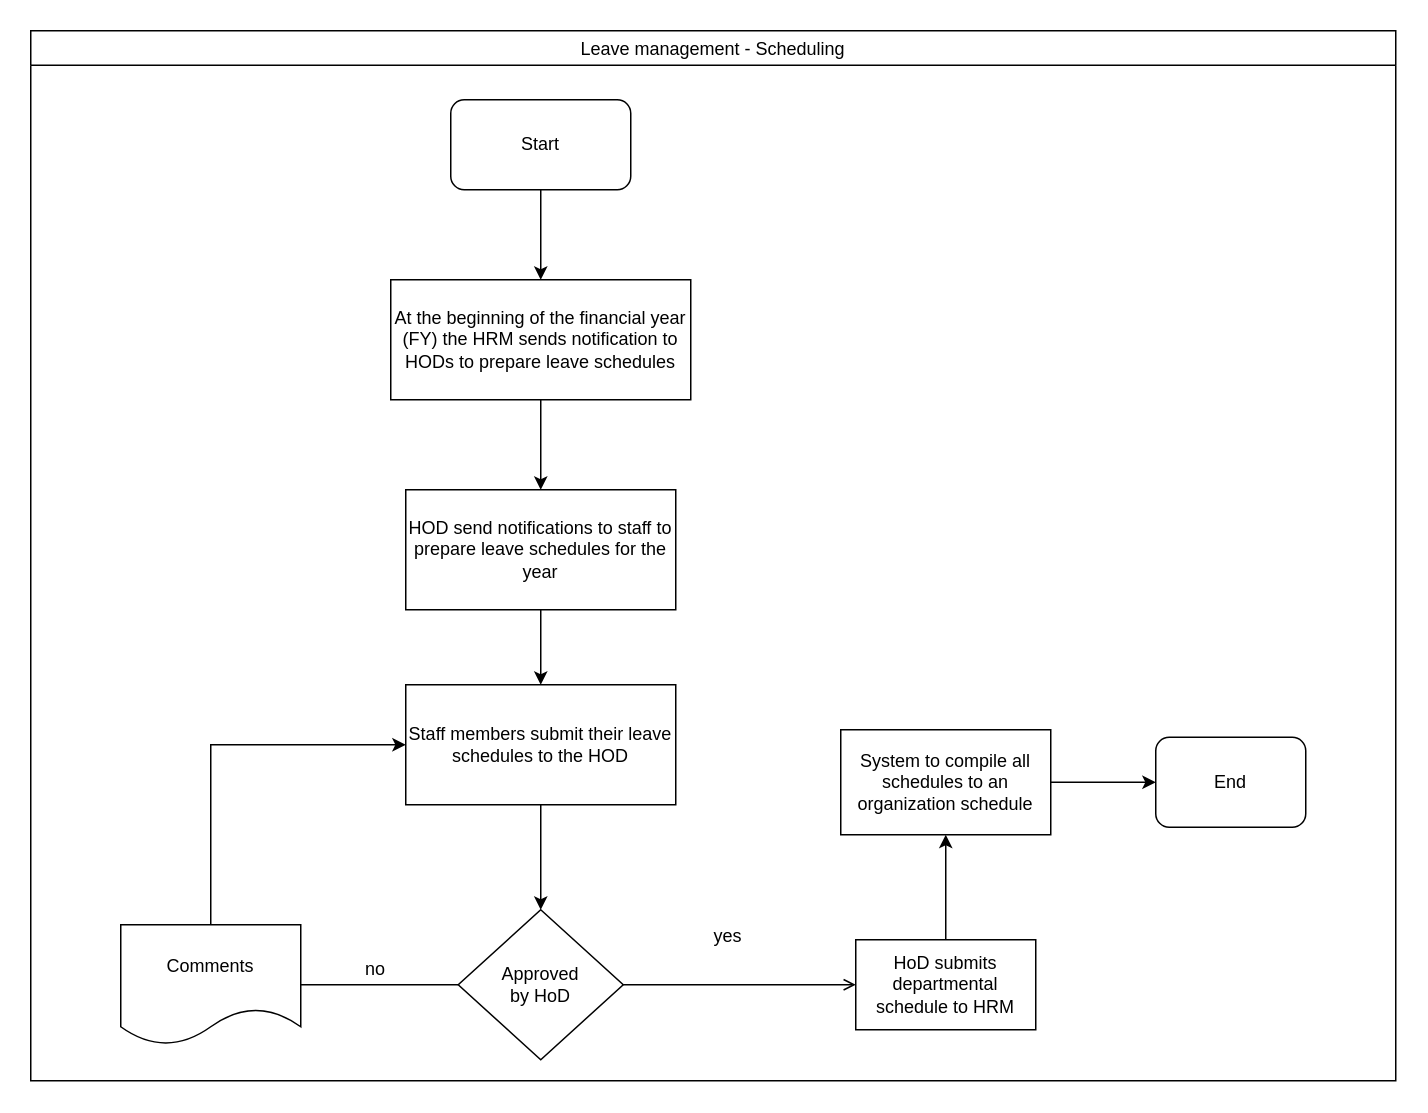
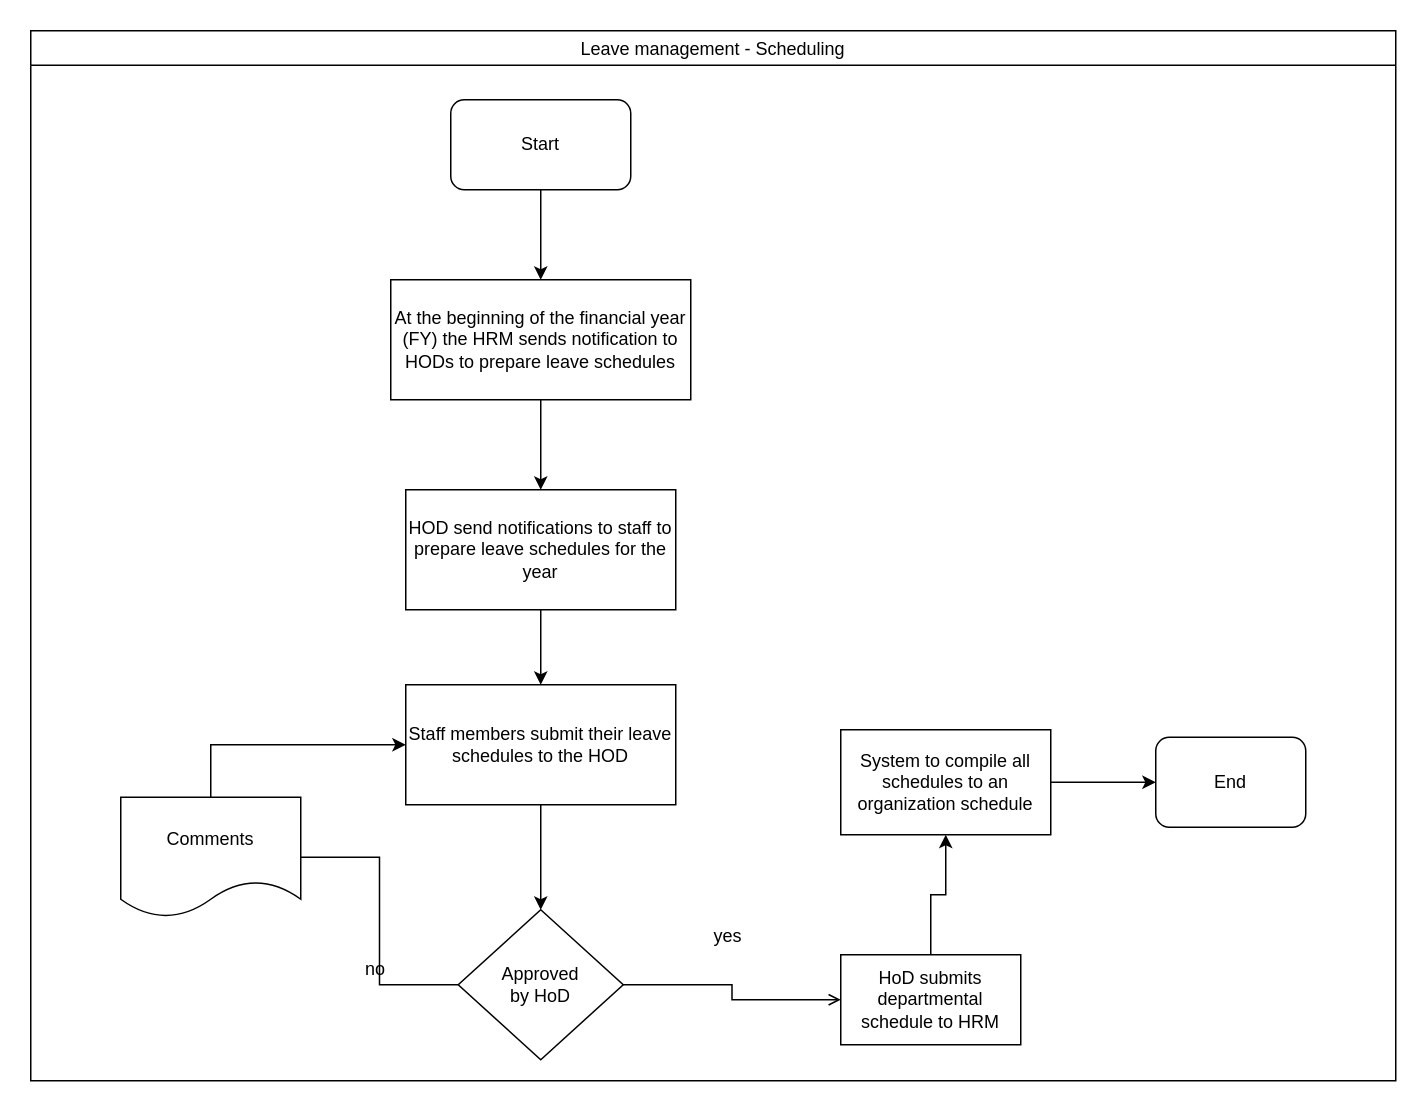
(211, 985) -> (211, 857)
(946, 985) -> (931, 1000)
